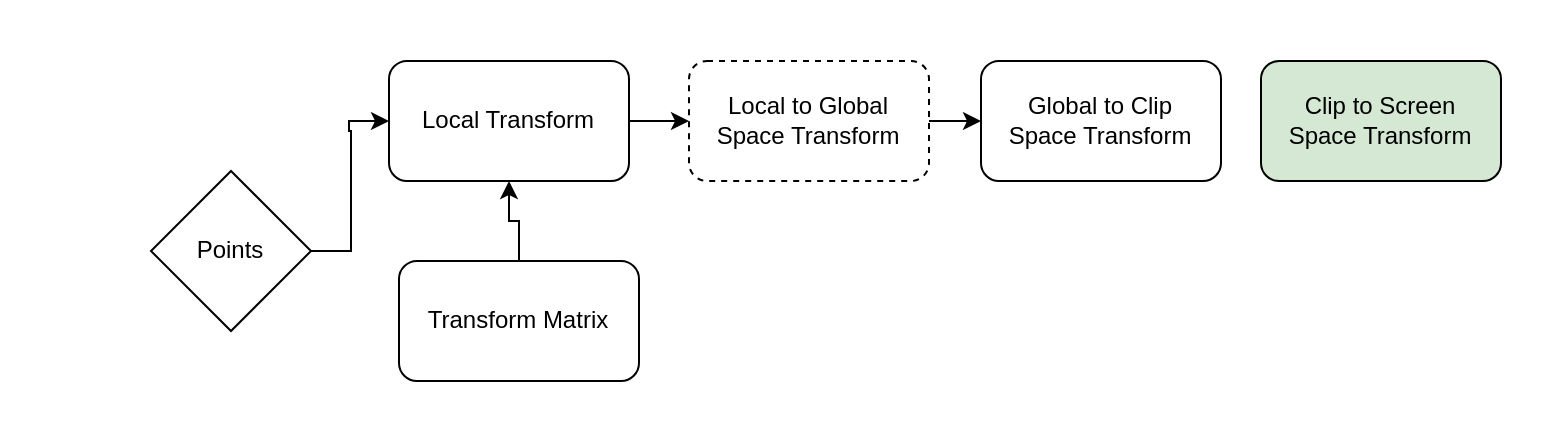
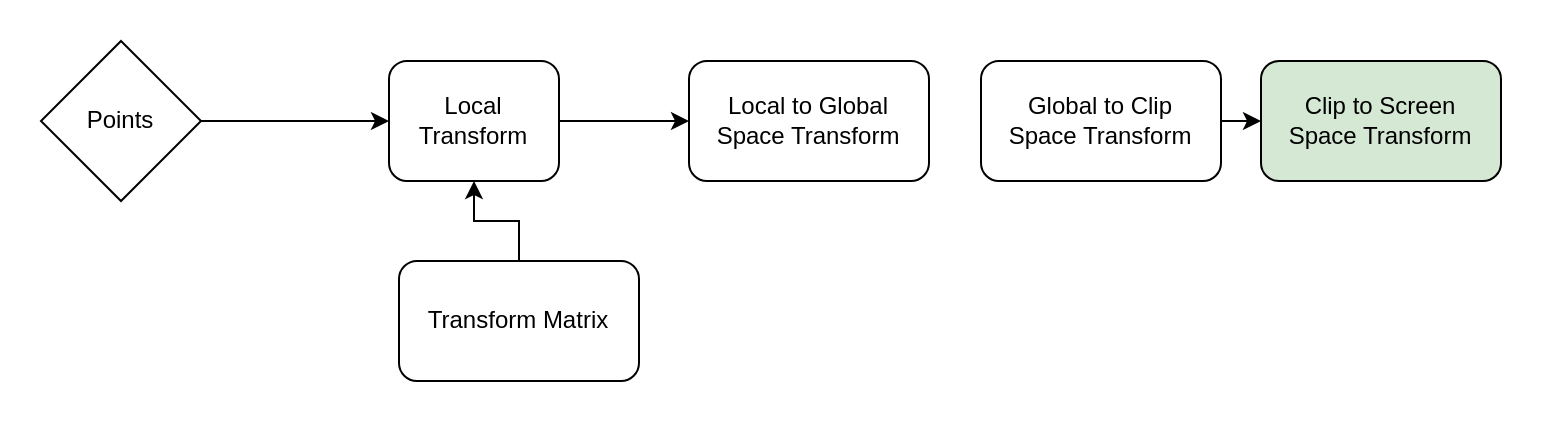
(509, 121) -> (474, 121)
(809, 121) -> (809, 121)
(962, 121) -> none
none -> (1243, 121)
(231, 251) -> (121, 121)
